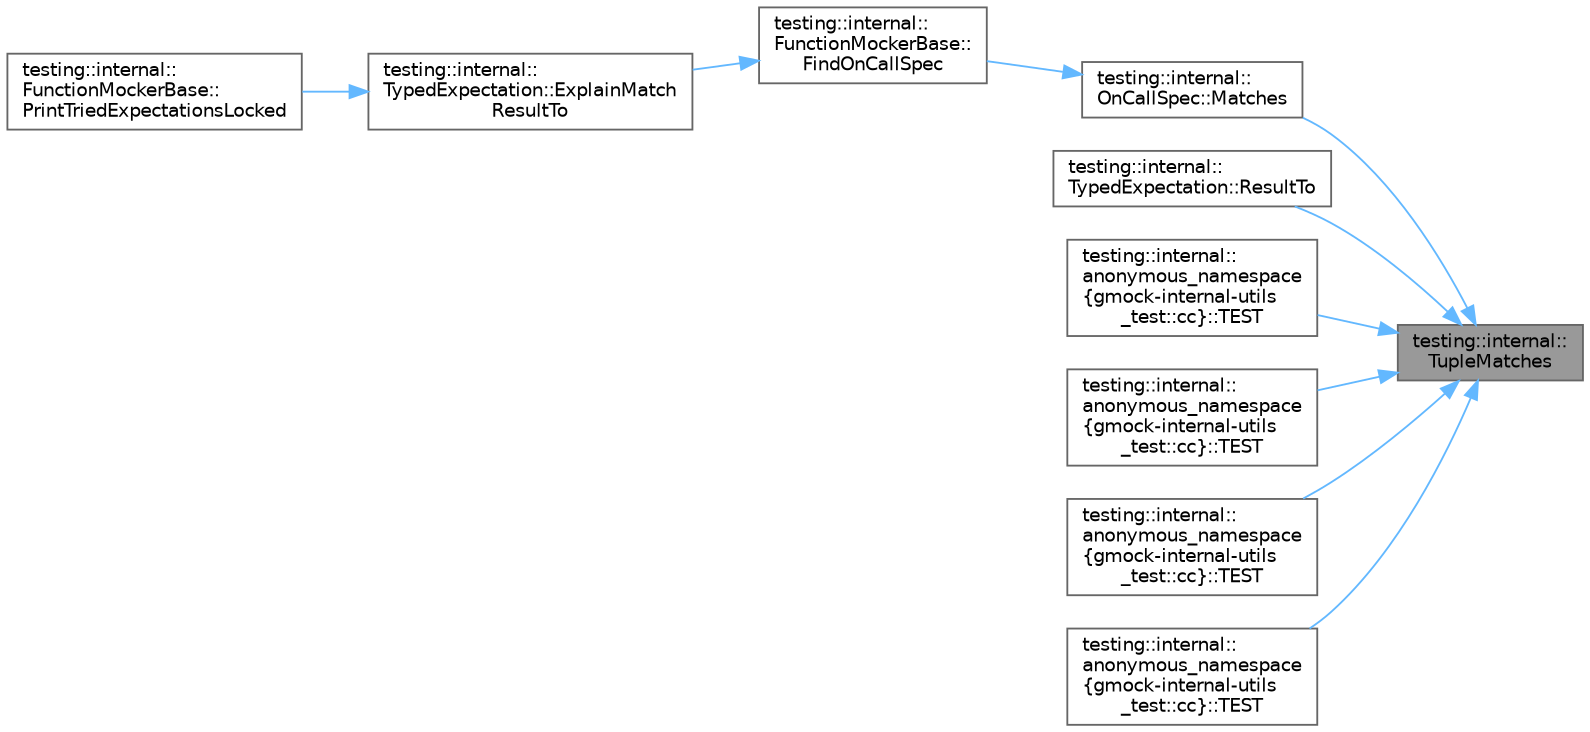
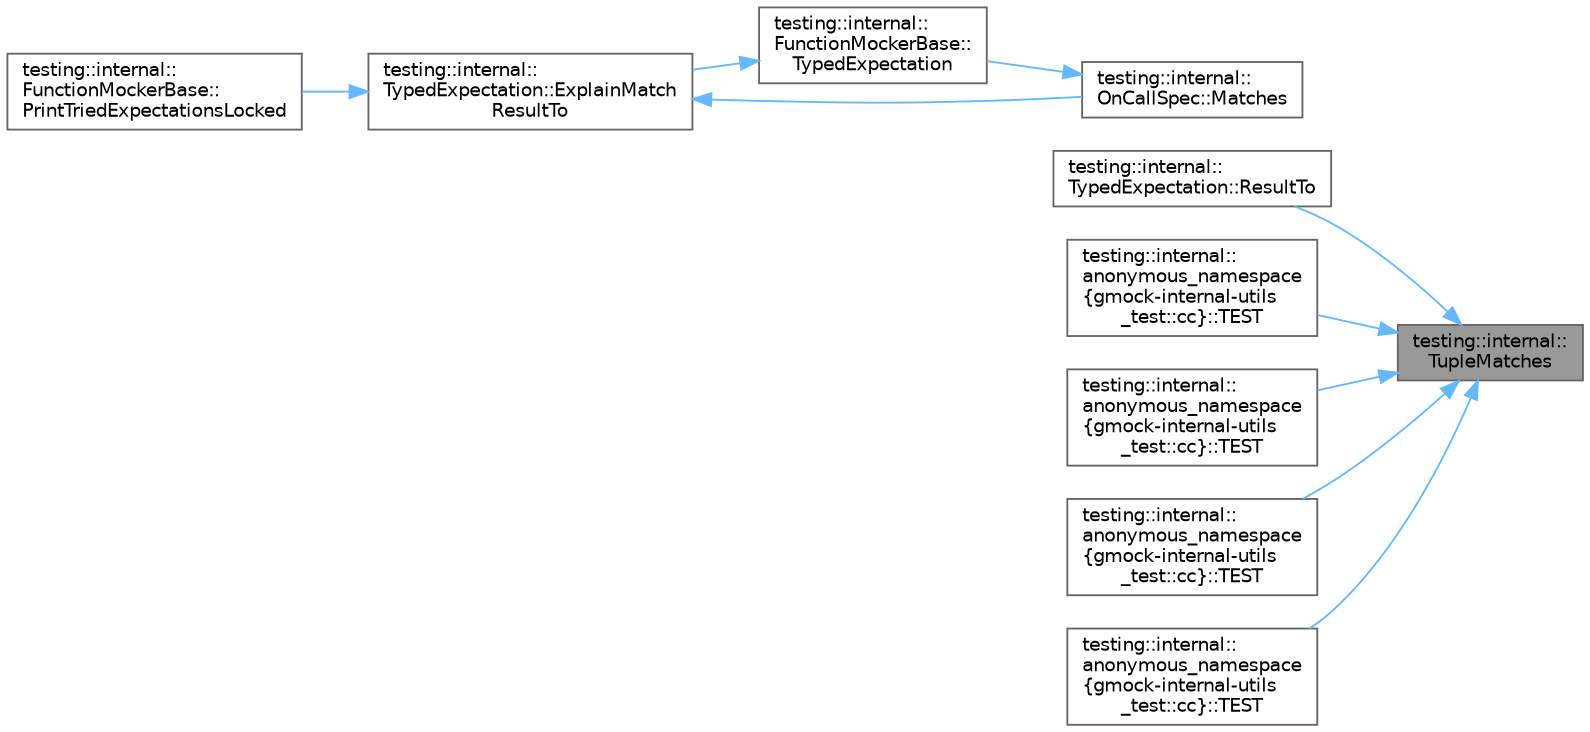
(873, 45) -> (873, 45)
(1398, 201) -> (897, 103)
